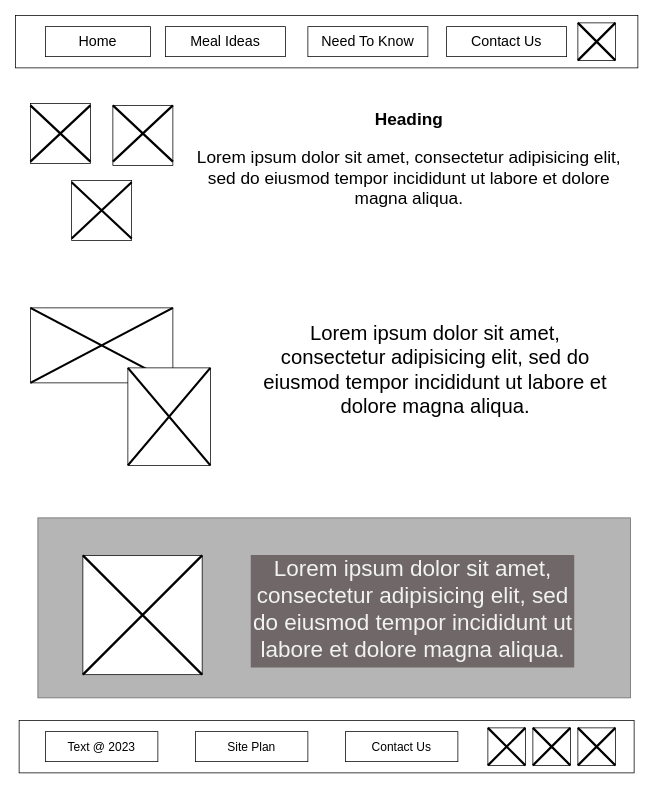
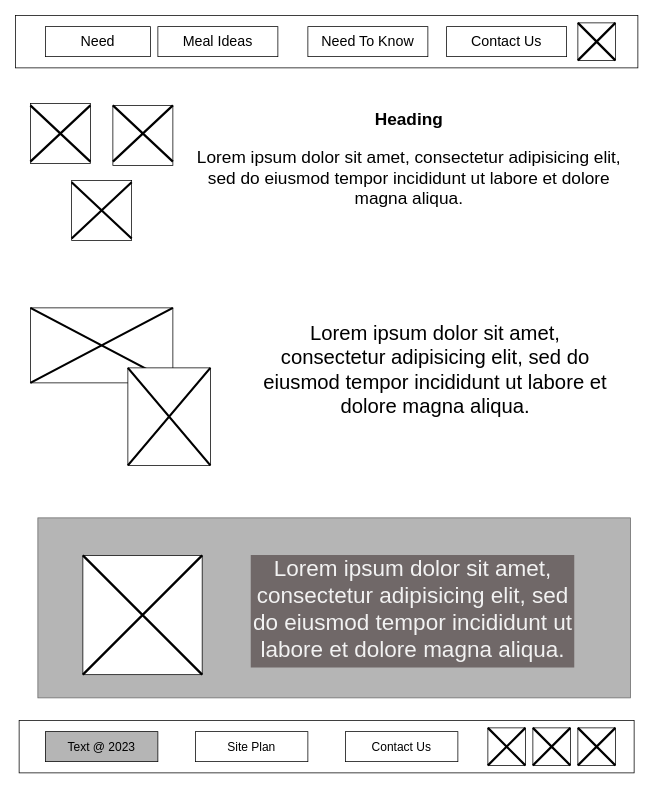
(98, 42) -> (98, 42)
(225, 42) -> (218, 42)
(102, 747) -> (102, 747)
